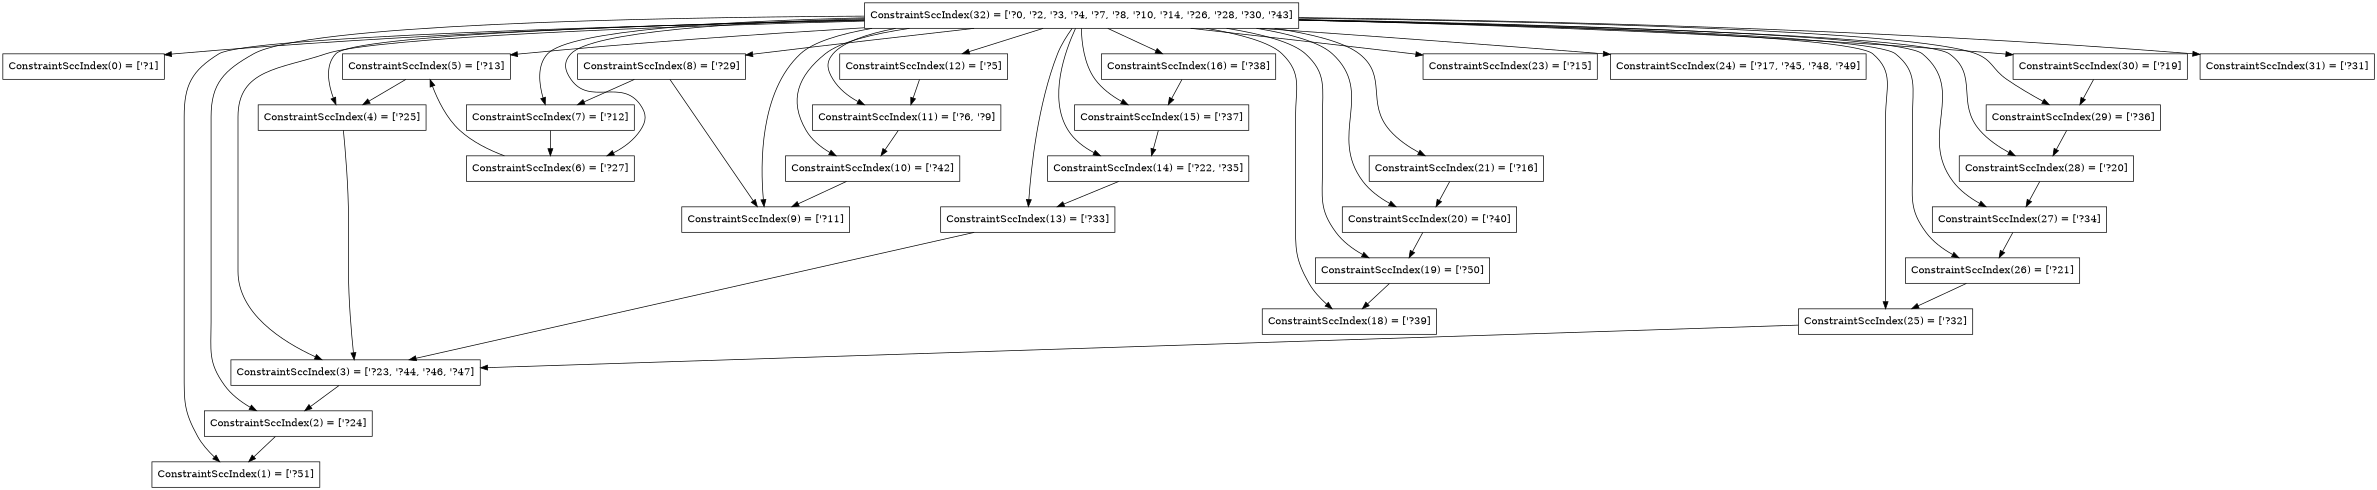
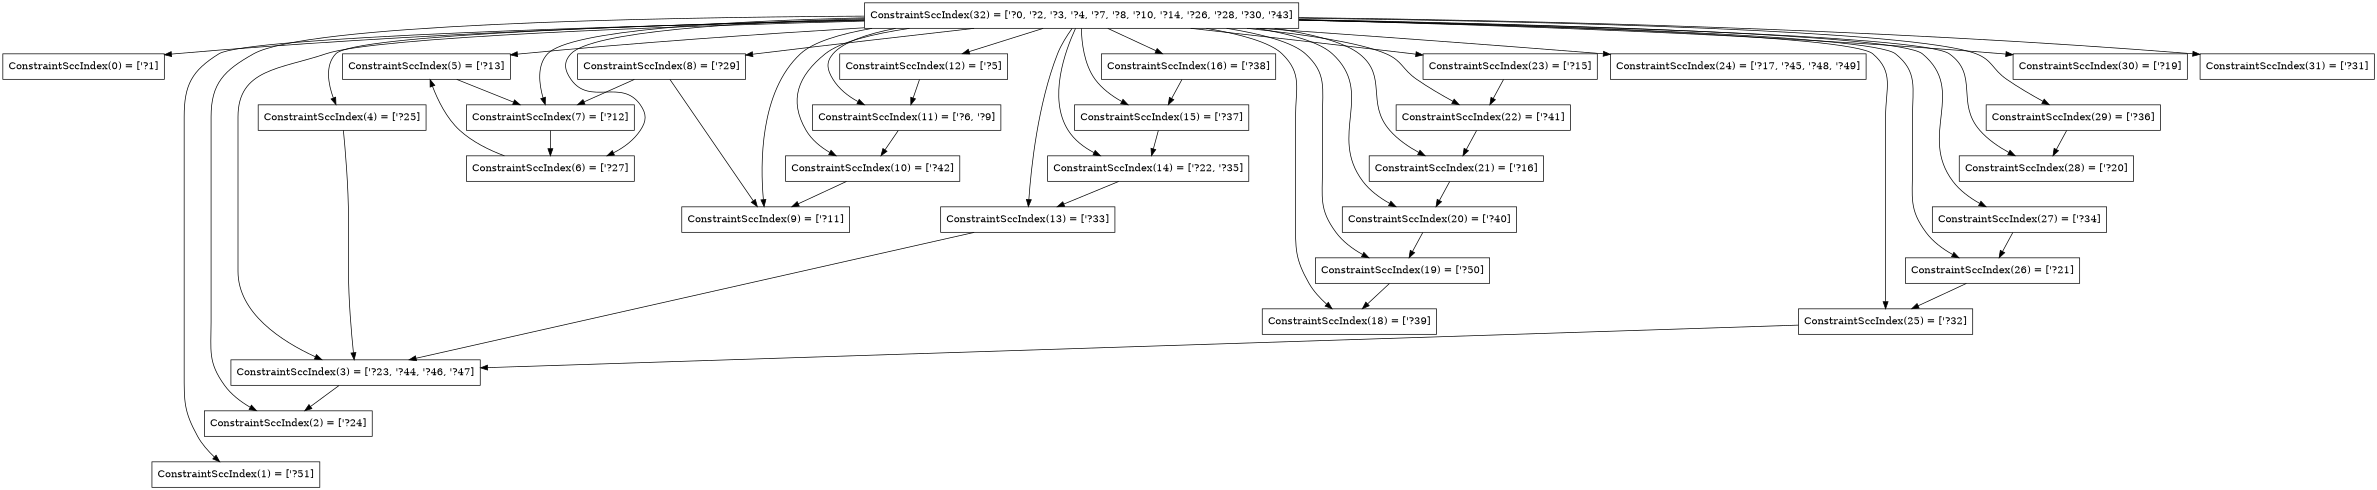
(2088, 89) -> none
(387, 90) -> (485, 91)
none -> (1483, 118)
(2035, 191) -> none
(265, 447) -> none
